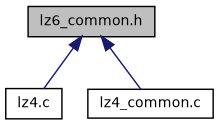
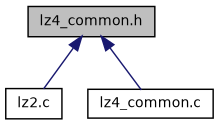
(91, 22) -> (91, 22)
(34, 104) -> (34, 104)
